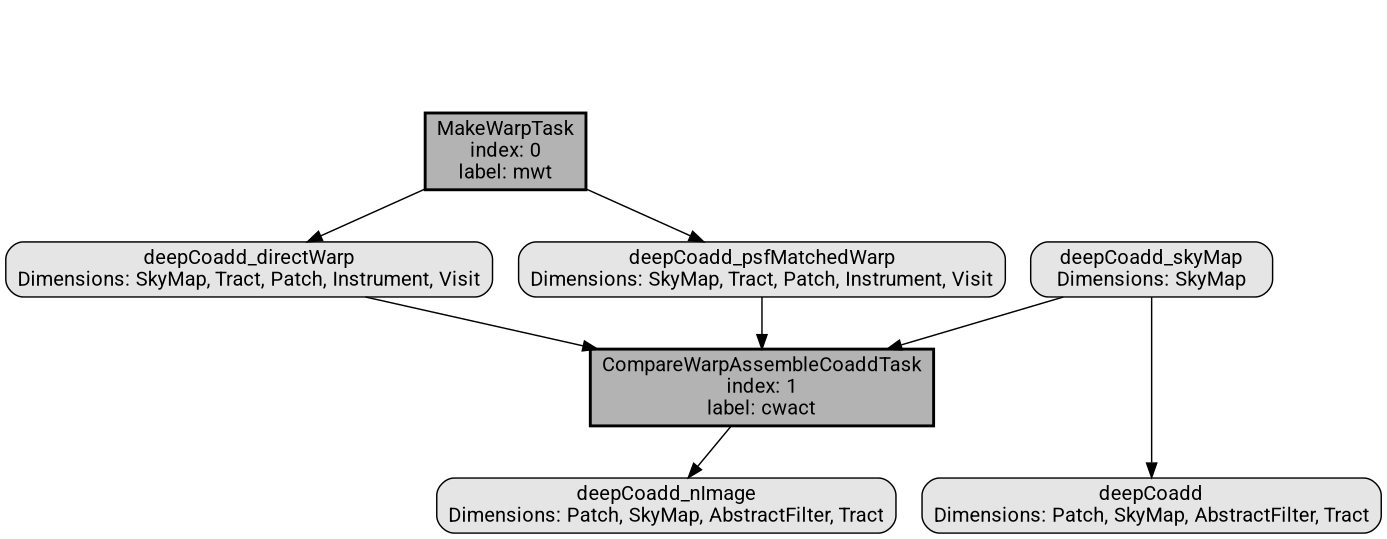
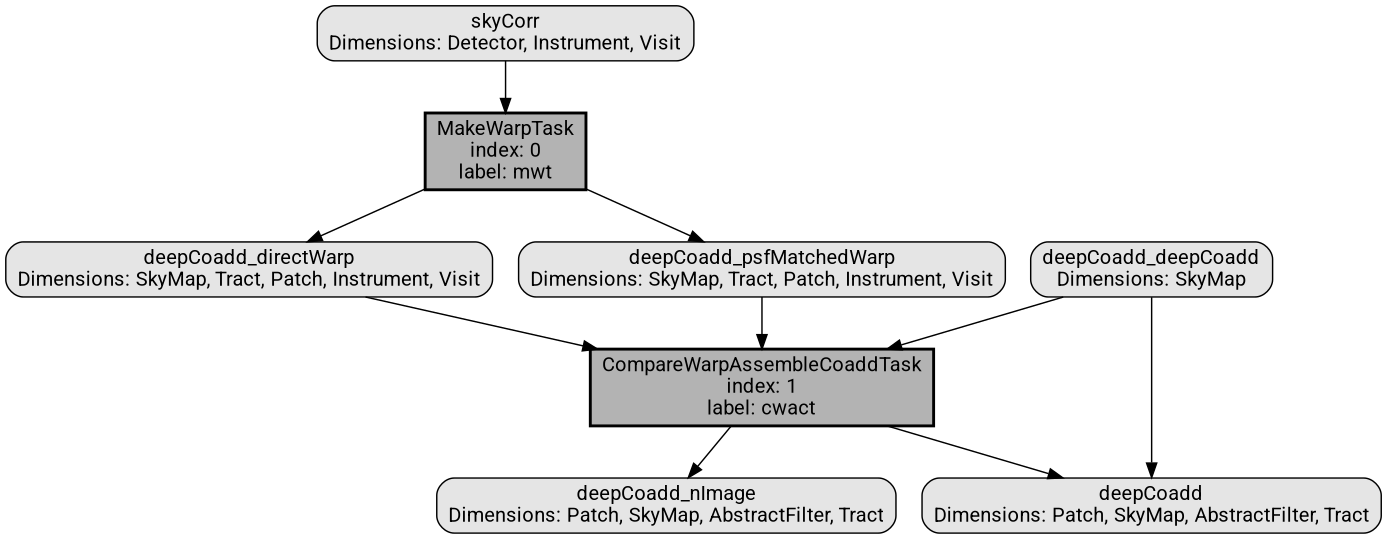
none -> (506, 33)
(1152, 269) -> (1152, 269)
none -> (968, 450)
